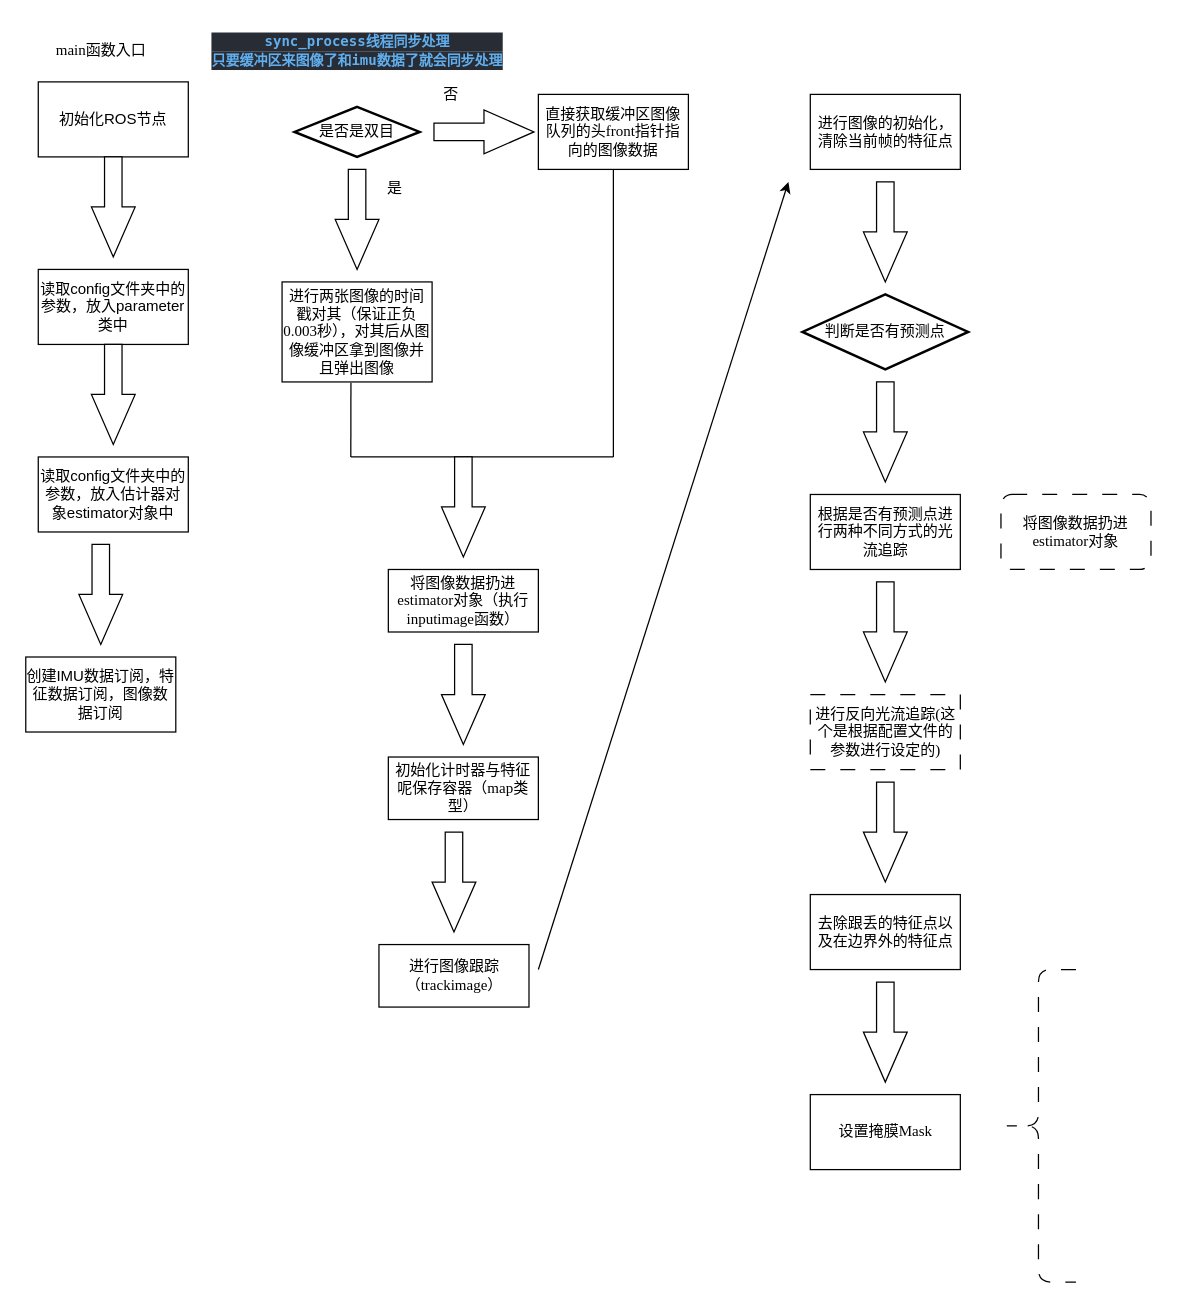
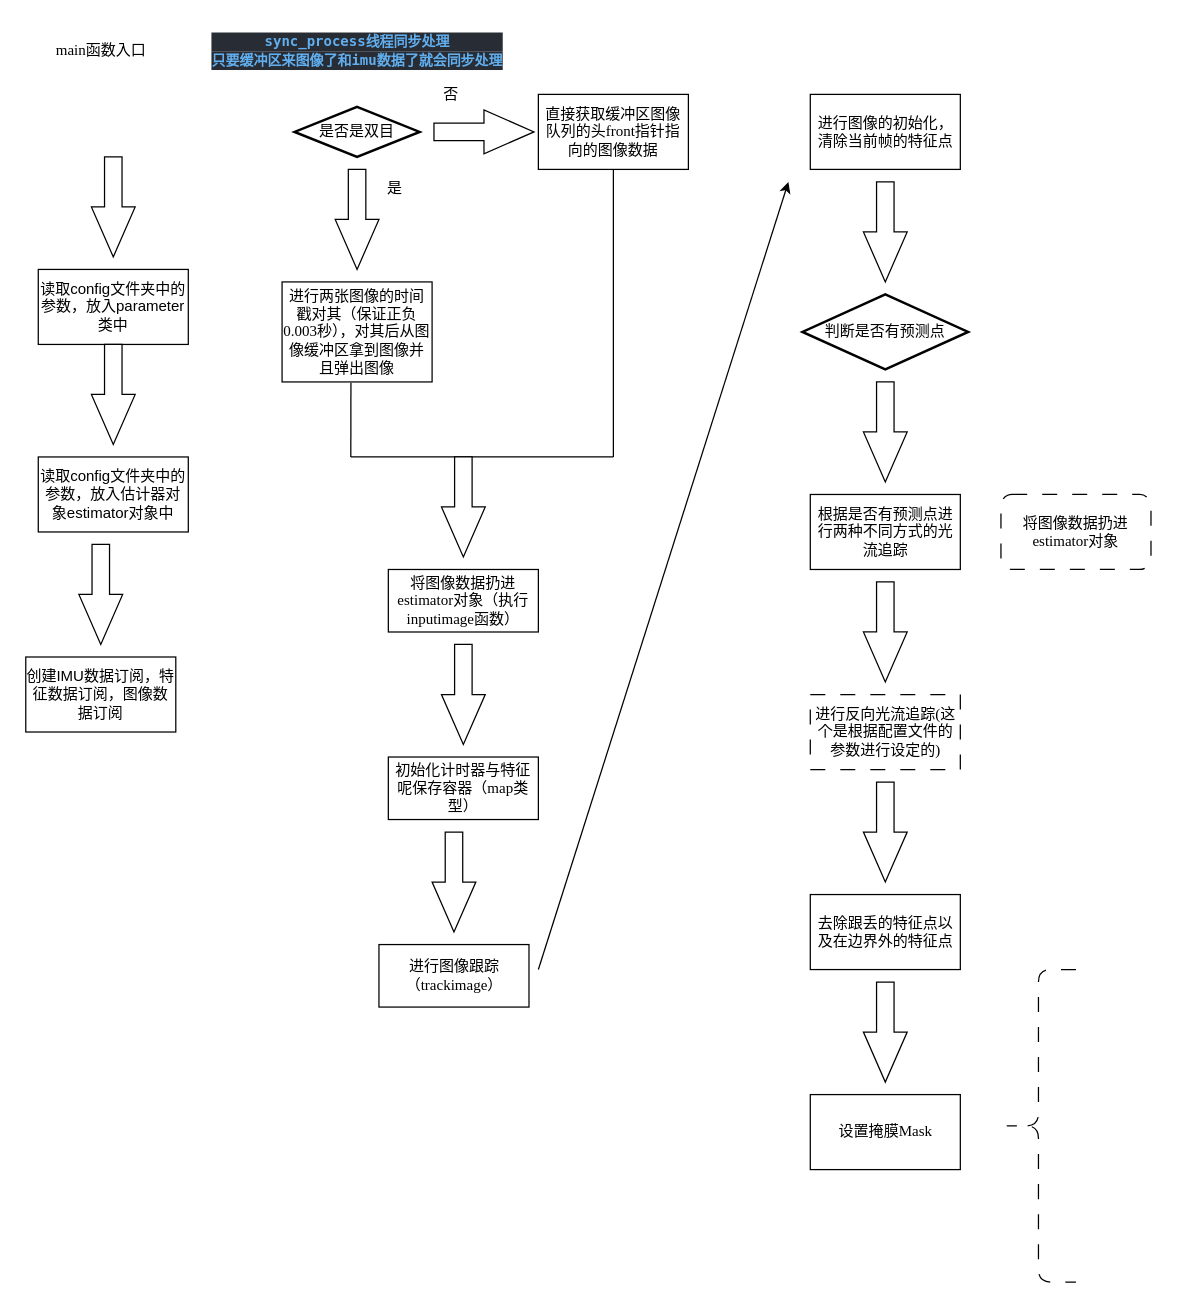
(113, 119) -> none
